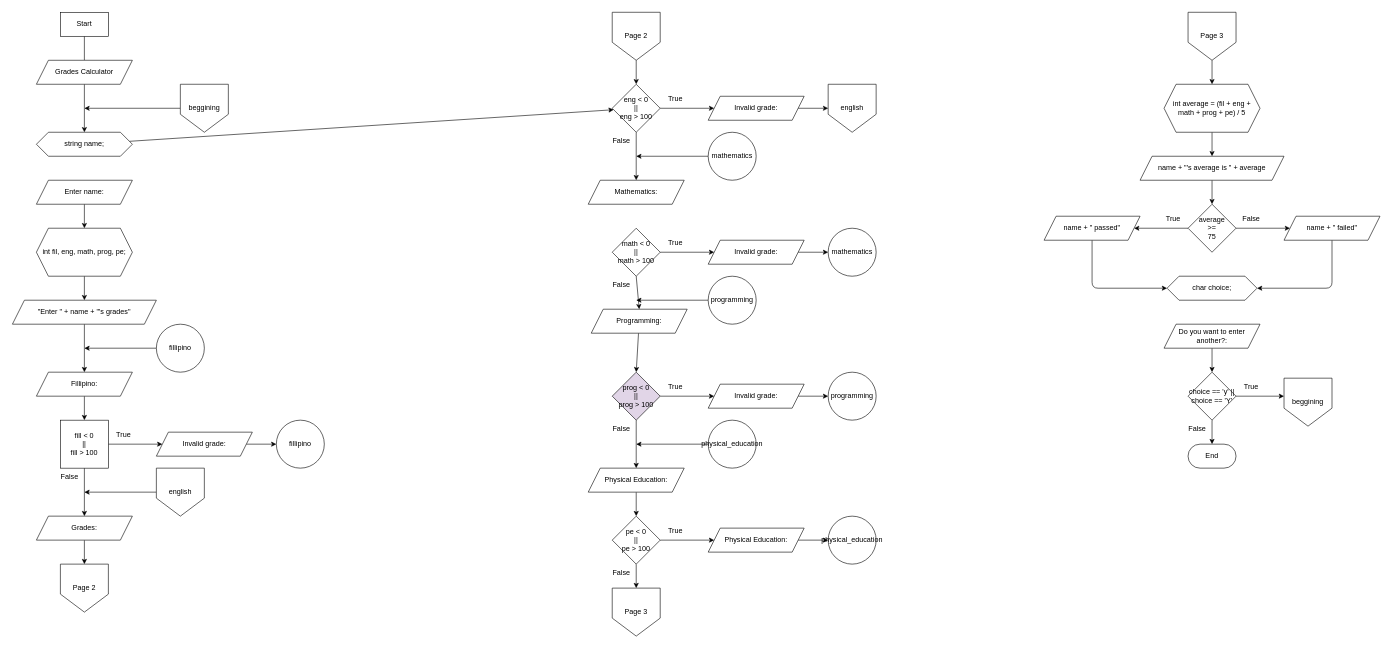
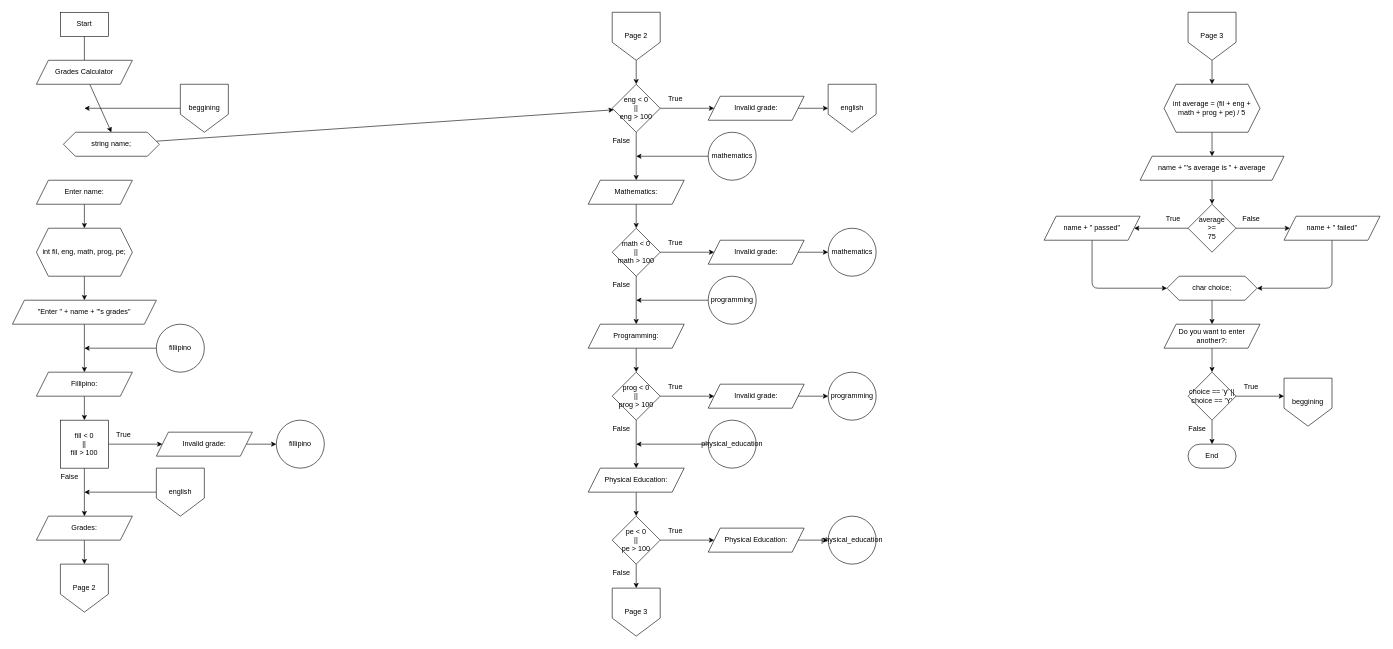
(84, 144) -> (111, 144)
none -> (636, 222)
none -> (1212, 318)
(639, 321) -> (636, 336)
(636, 396) -> (636, 396)
